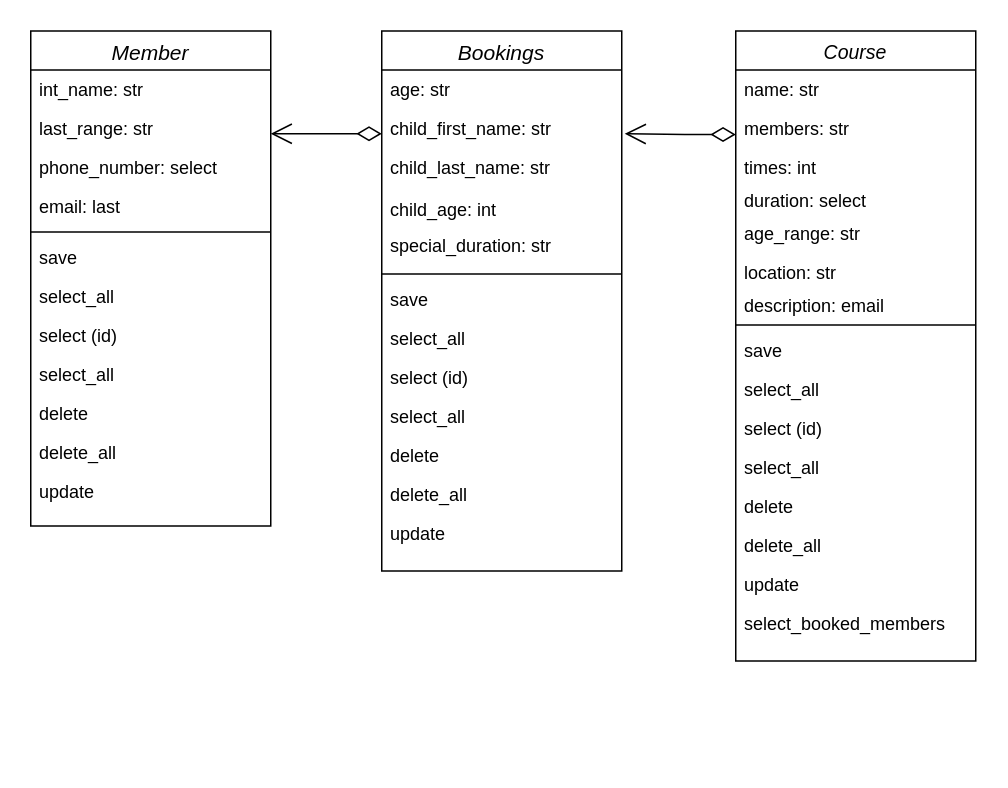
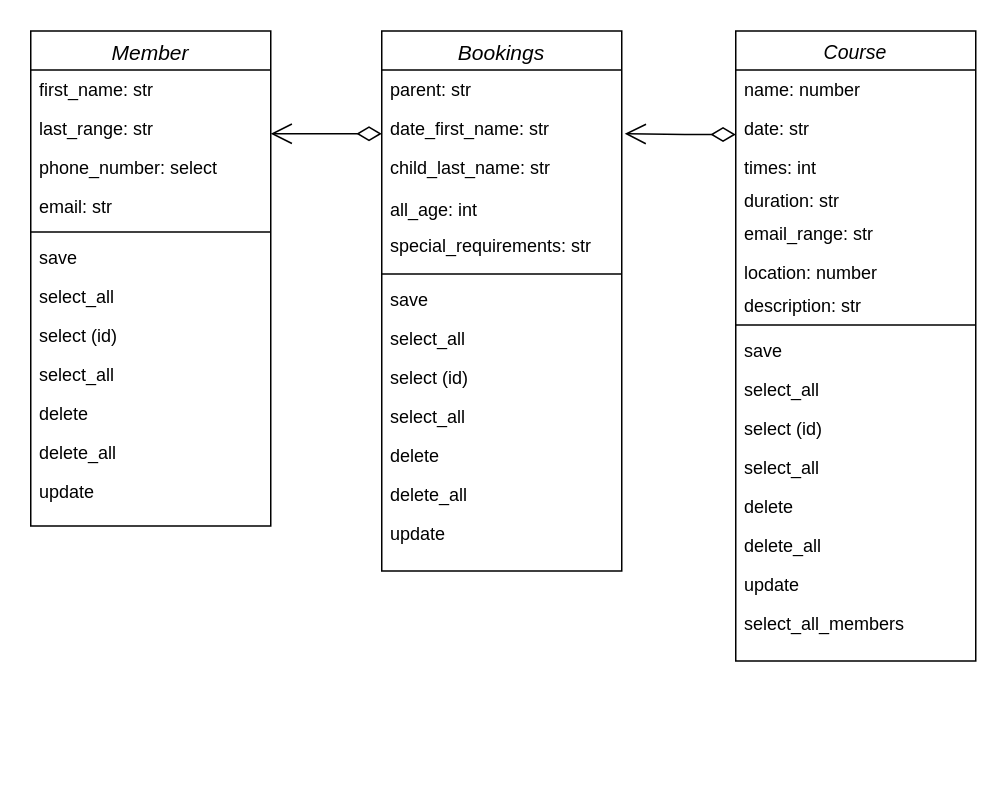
(98, 90) -> (108, 90)
(426, 90) -> (441, 90)
(785, 90) -> (800, 90)
(484, 129) -> (484, 129)
(800, 129) -> (785, 129)
(815, 201) -> (803, 201)
(83, 207) -> (80, 207)
(449, 210) -> (439, 210)
(810, 234) -> (815, 234)
(484, 246) -> (504, 246)
(800, 273) -> (815, 273)
(821, 306) -> (815, 306)
(848, 624) -> (828, 624)
